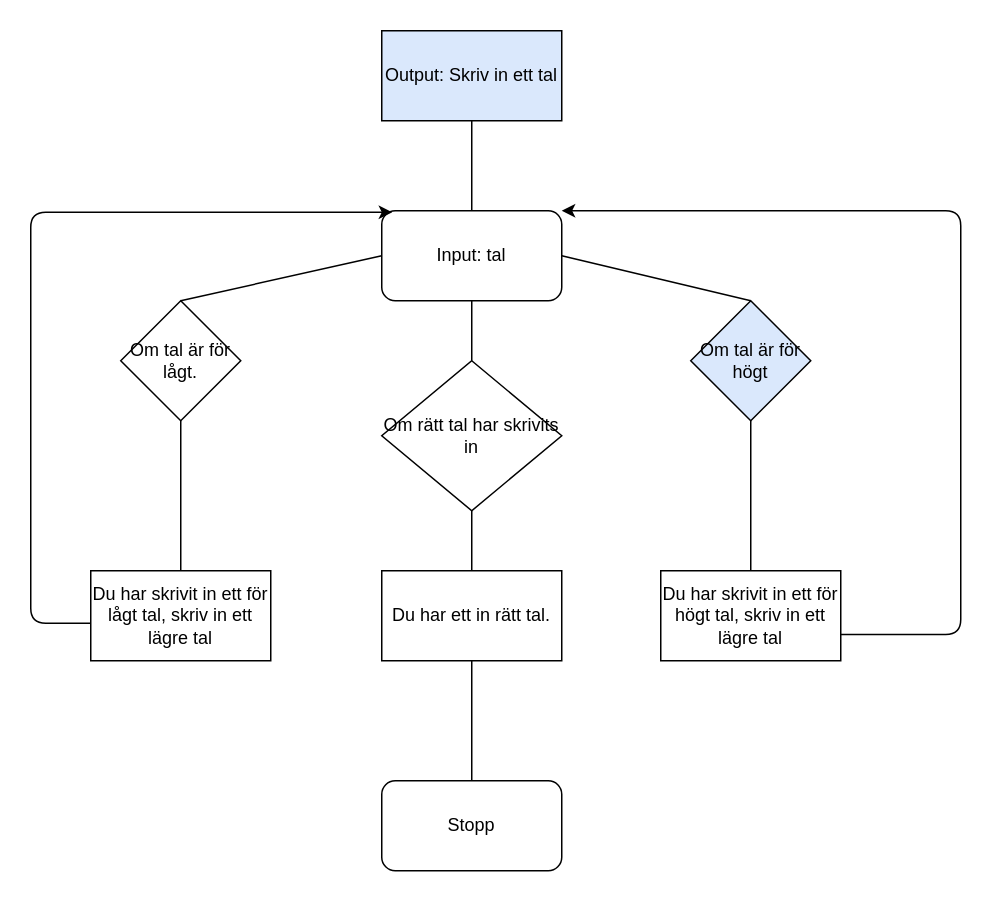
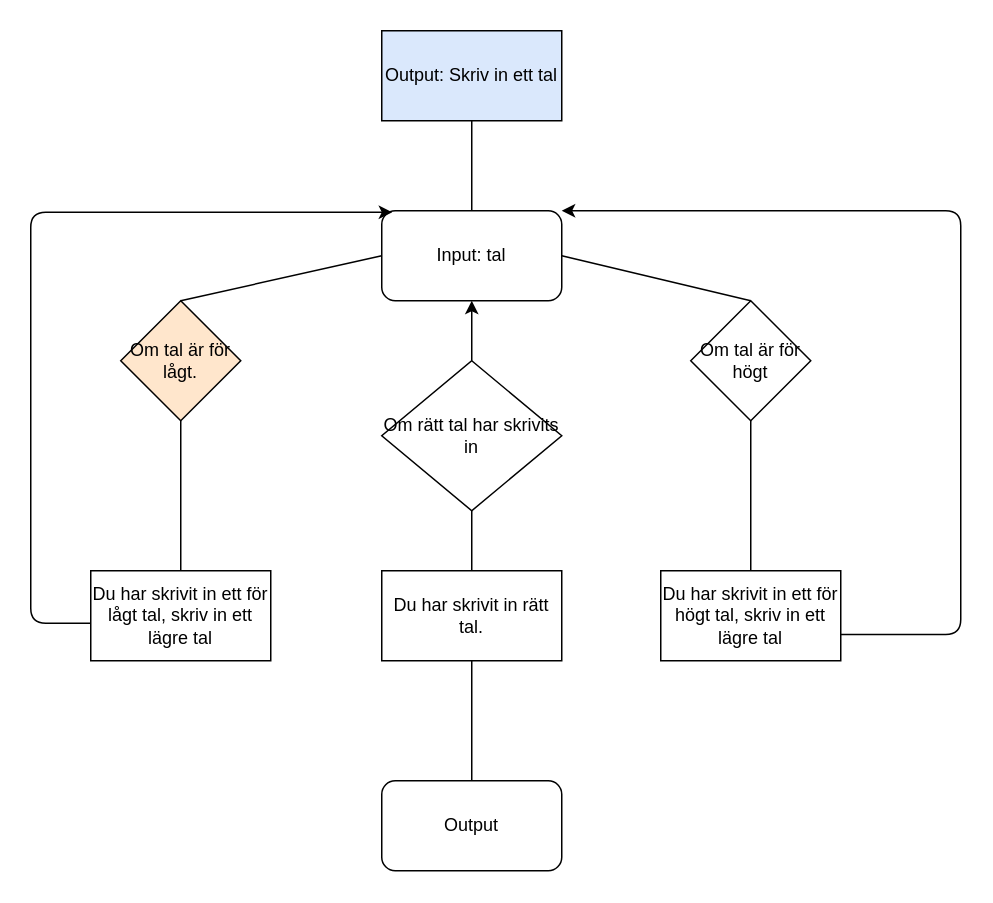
(472, 307) -> (472, 312)
(181, 361) -> (181, 361)
(751, 361) -> (751, 361)
(472, 616) -> (472, 616)
(472, 826) -> (472, 826)
